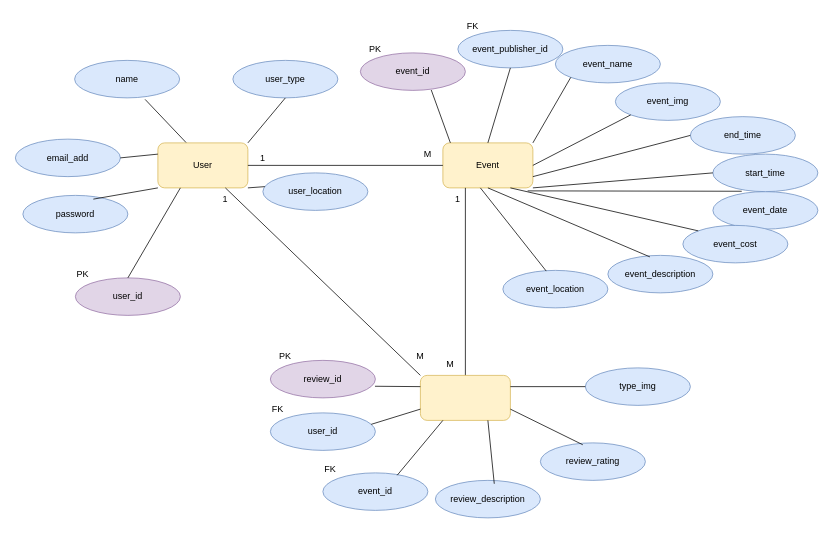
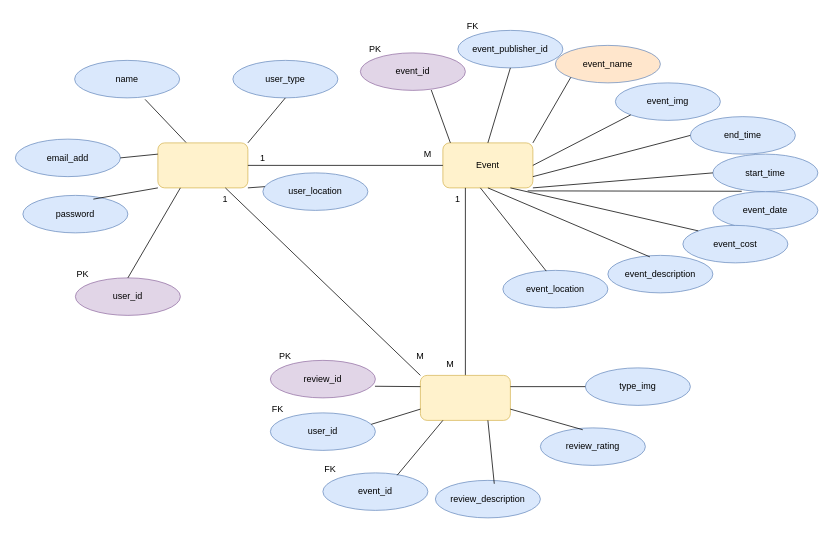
(608, 64) -> (608, 64)
(203, 165) -> none
(593, 462) -> (593, 447)
